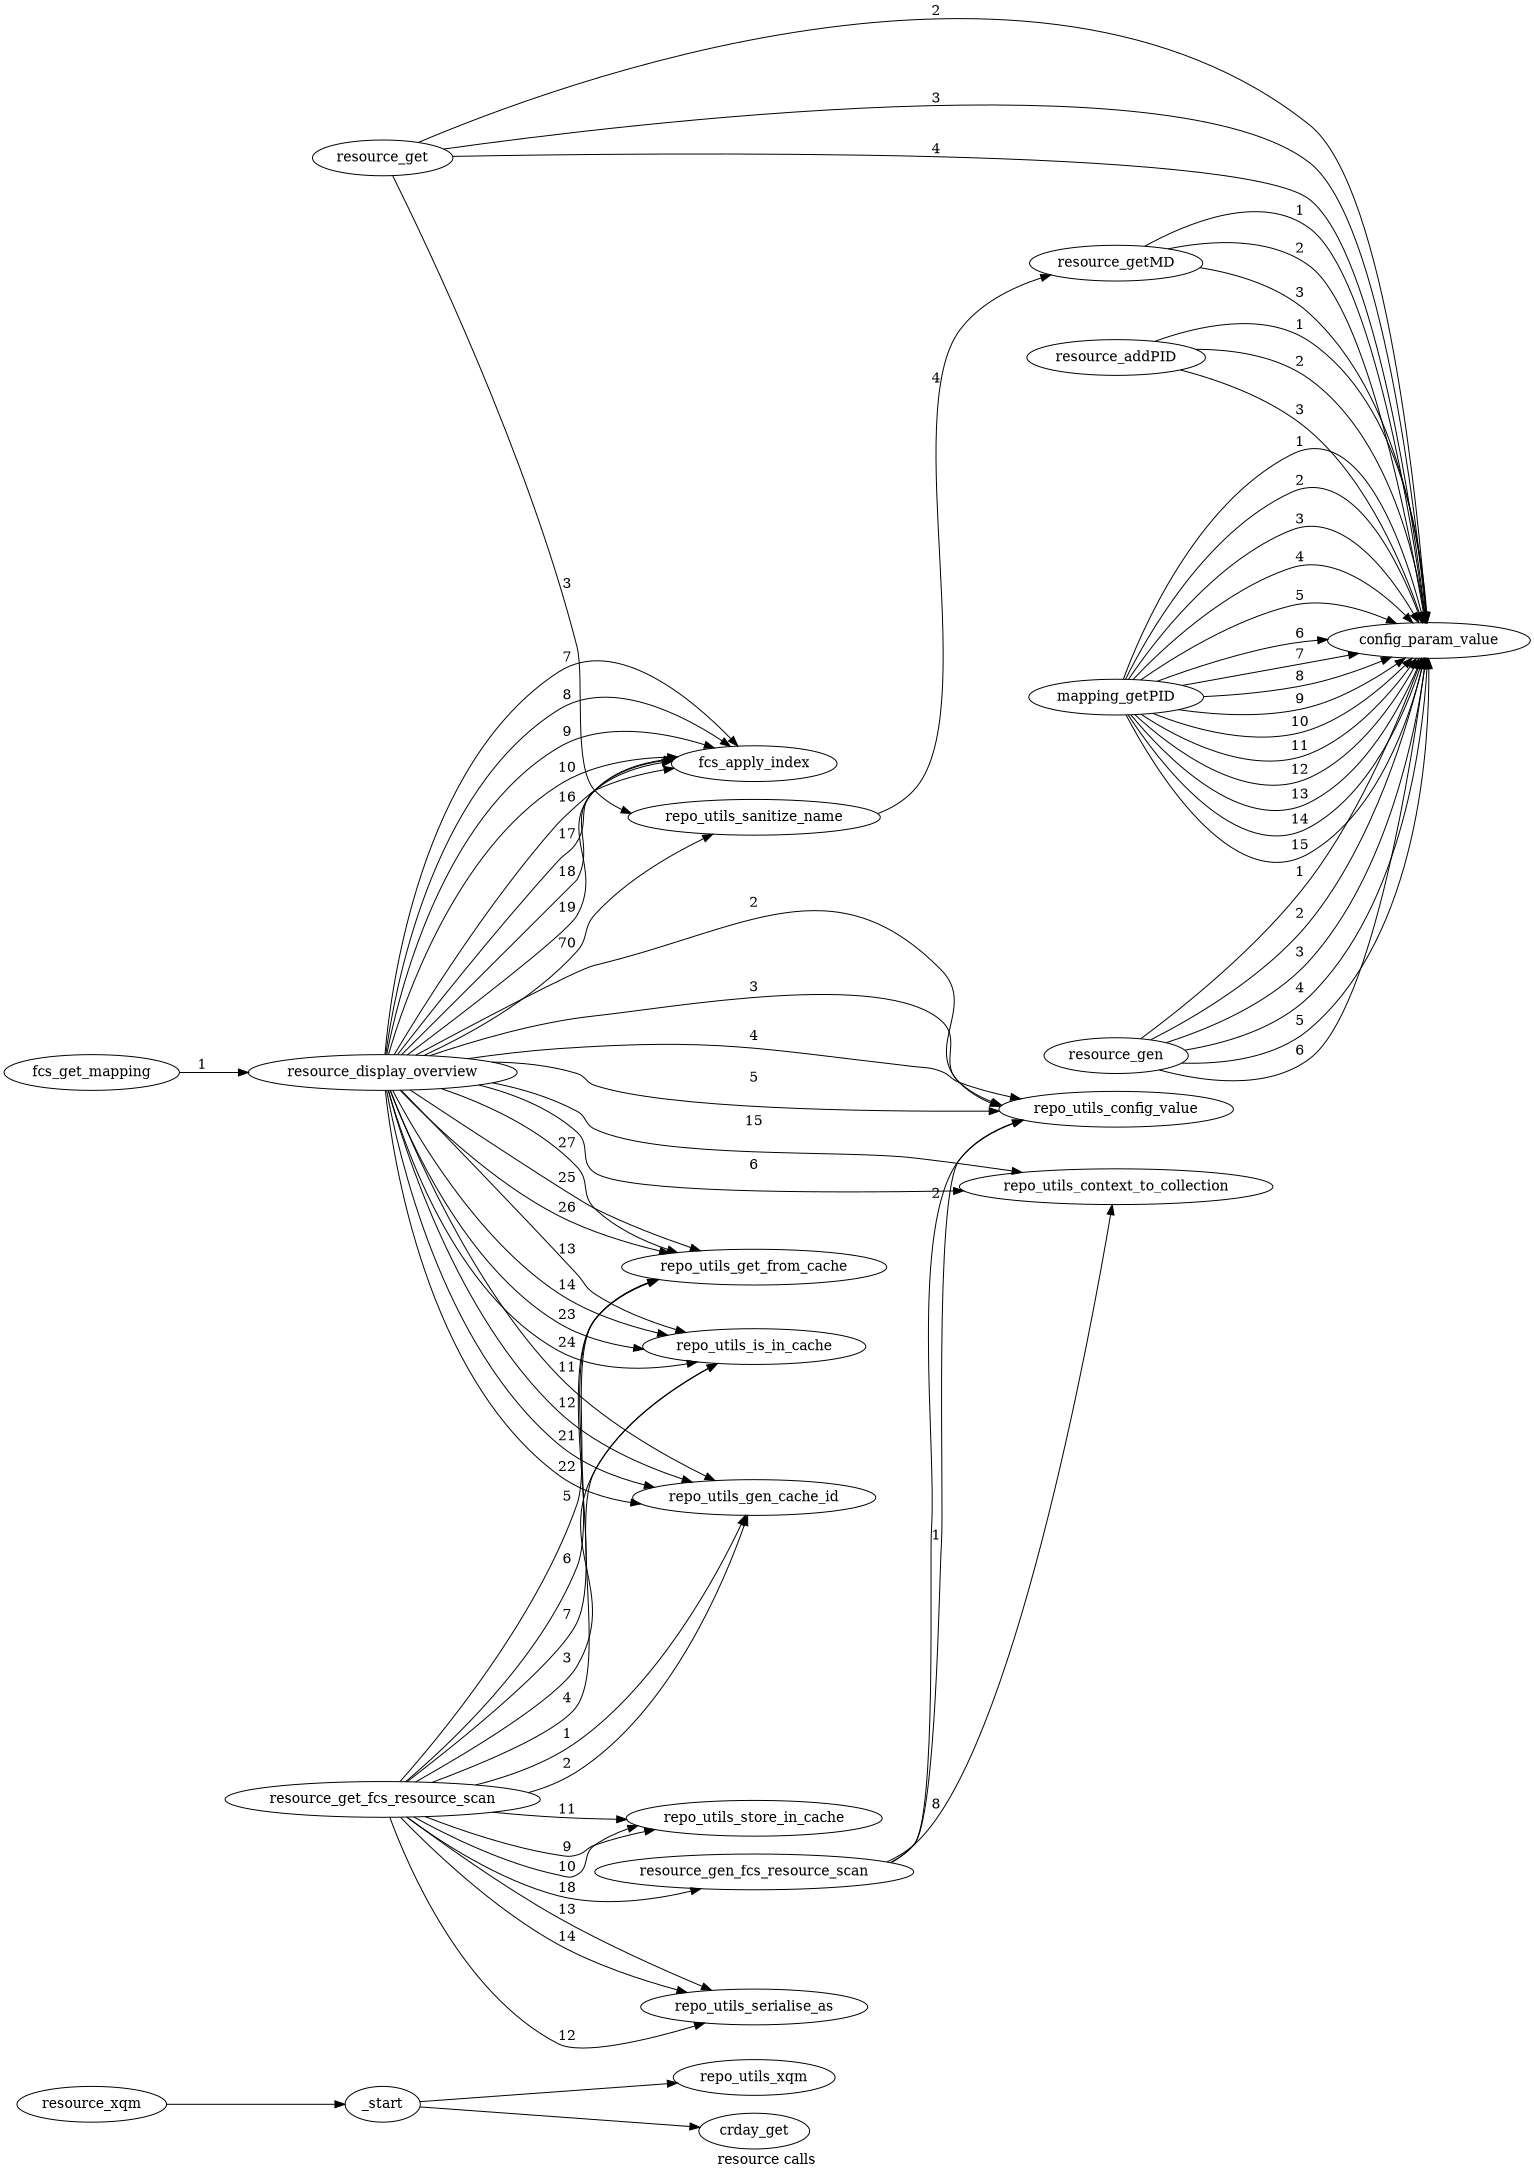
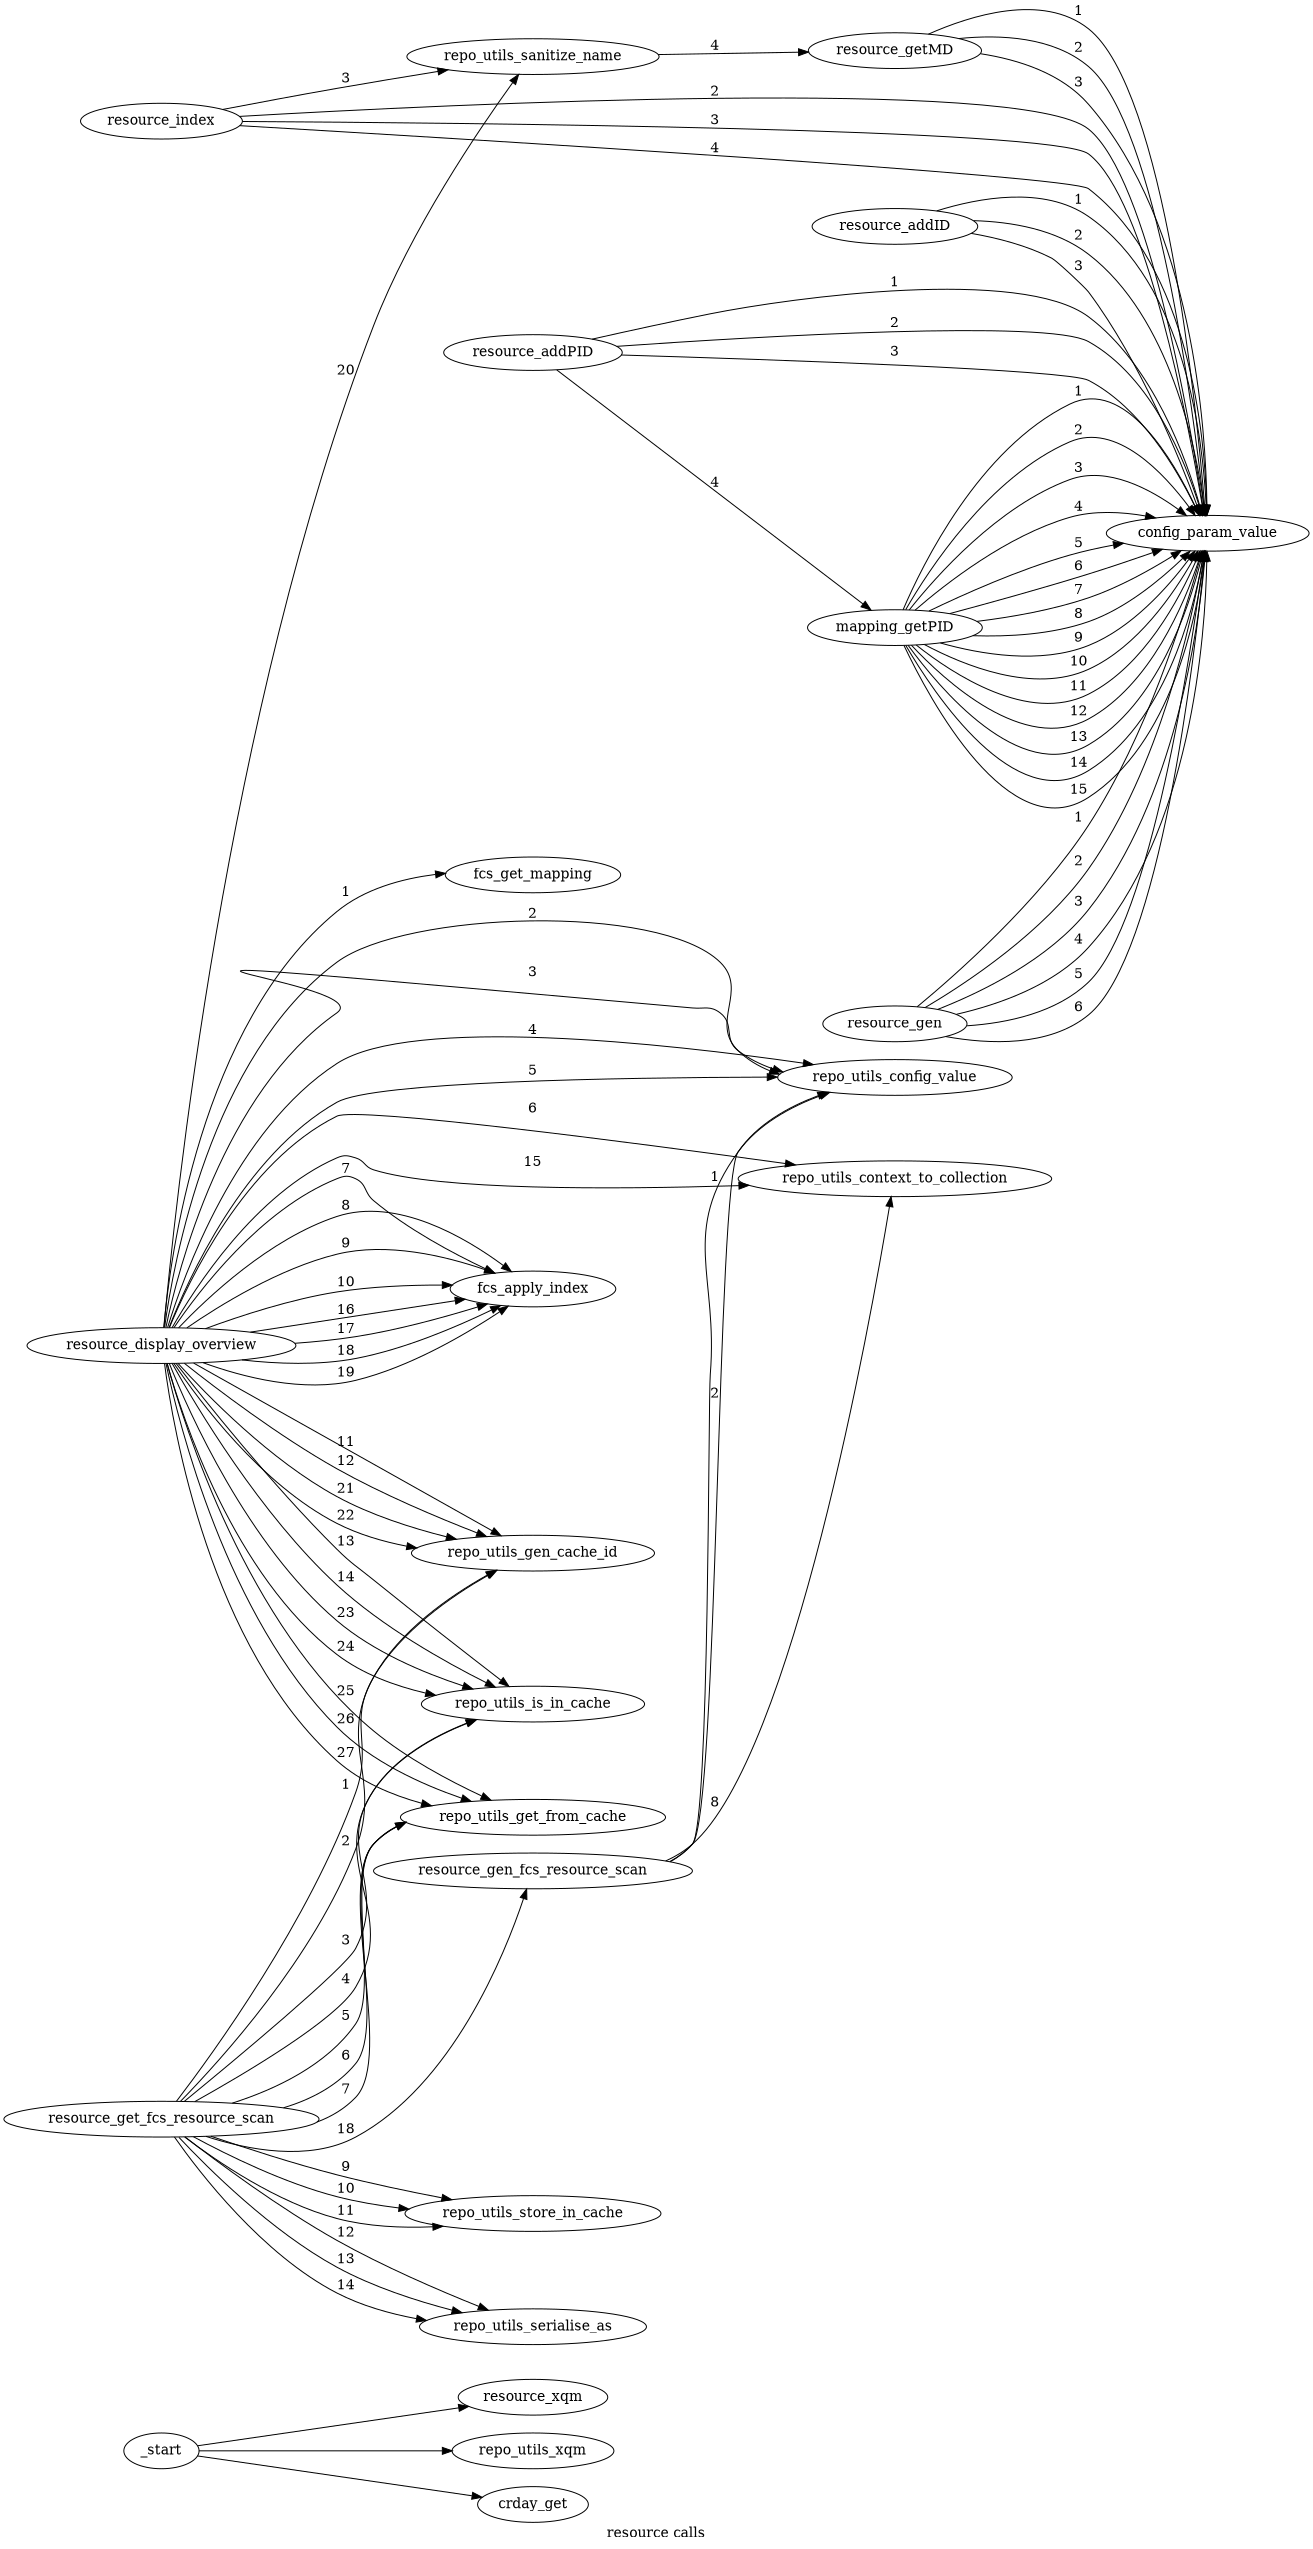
(383, 158) -> (161, 121)
none -> (895, 226)
none -> (710, 487)
(567, 944) -> (346, 371)
(209, 1072) -> (234, 1054)
(251, 2104) -> (328, 2427)
